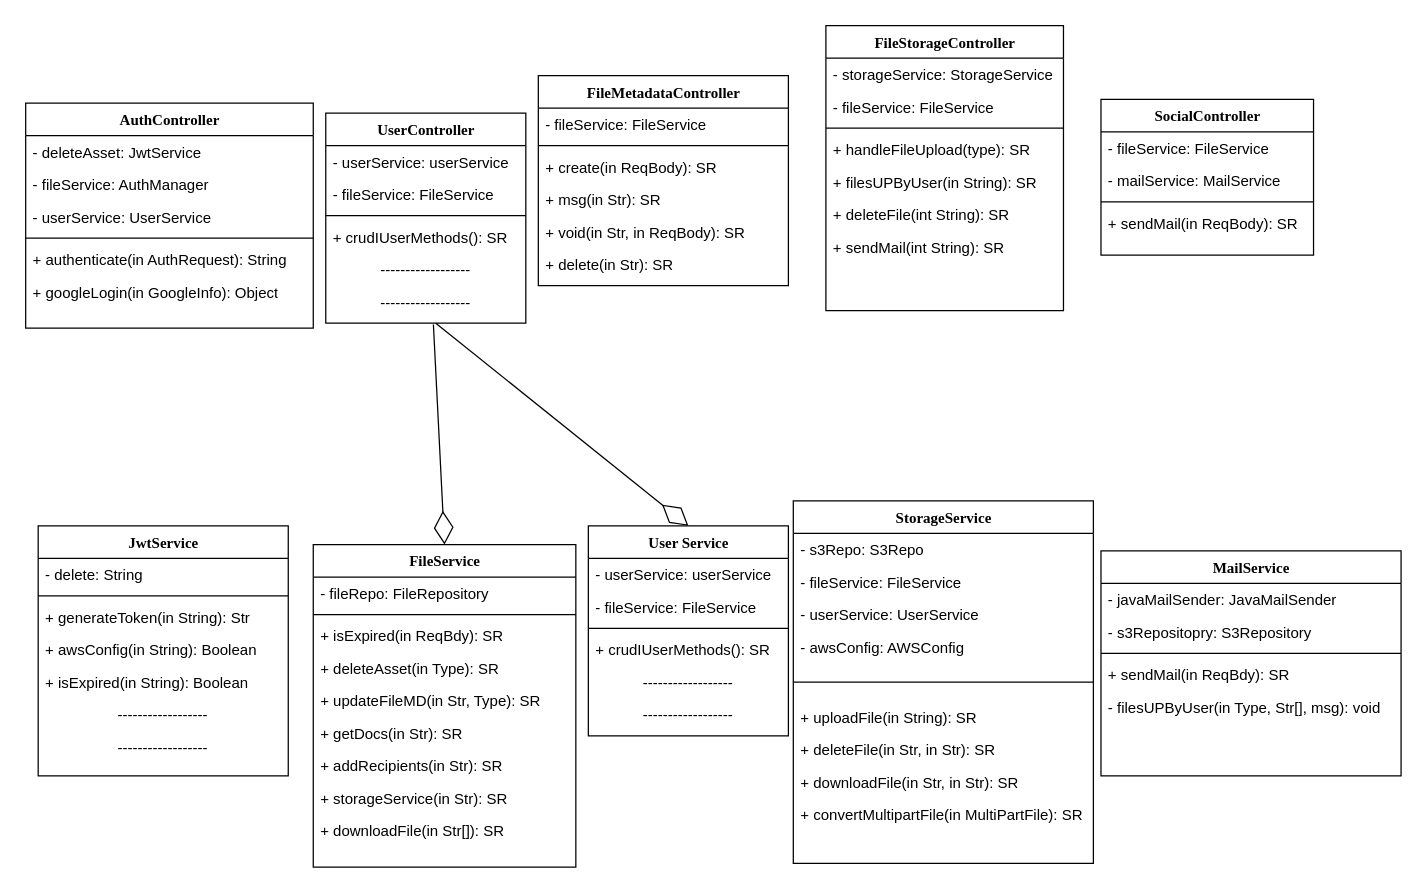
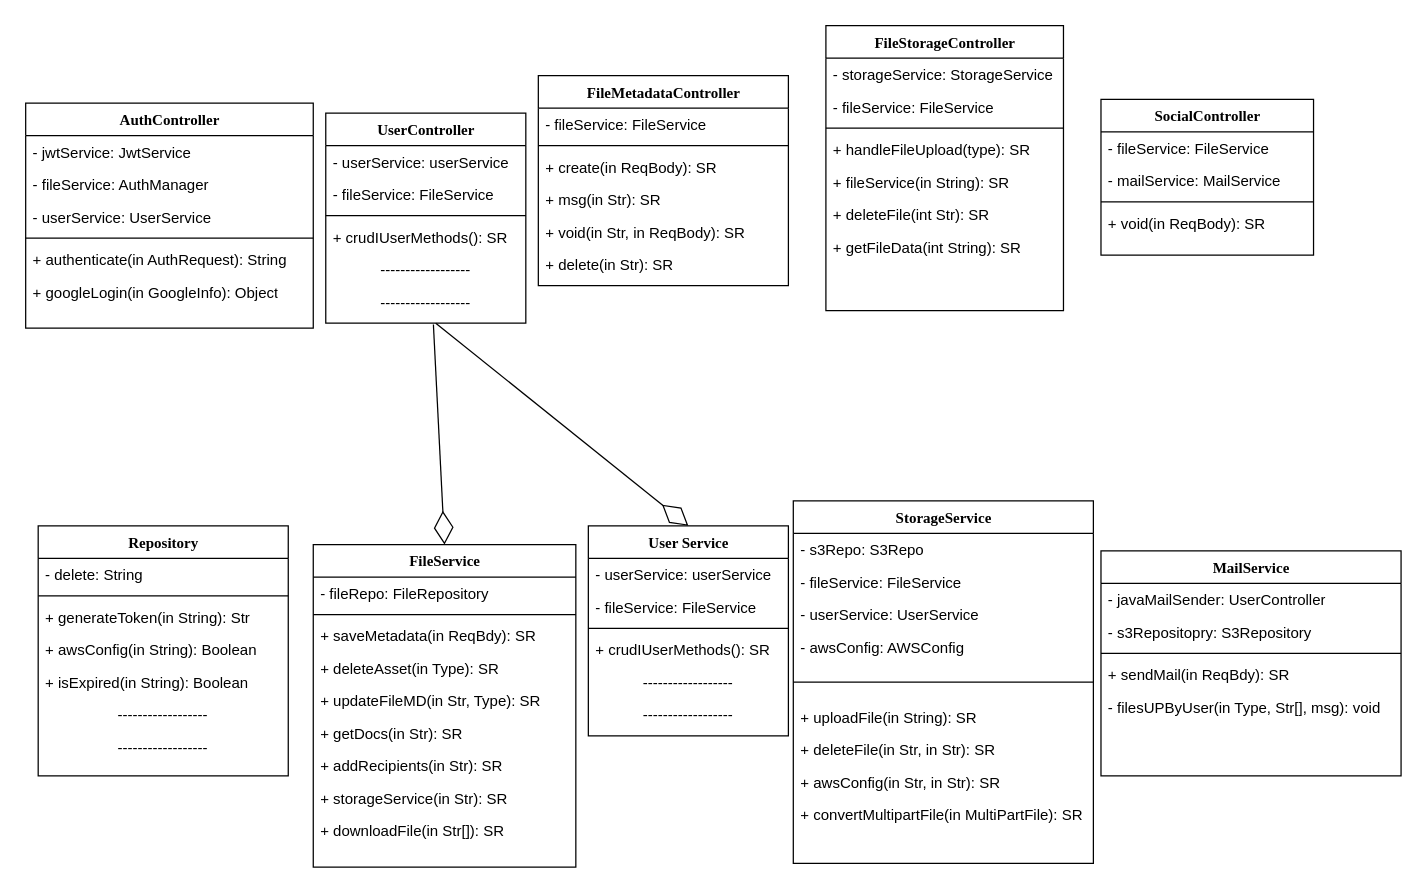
(128, 153) -> (124, 153)
(944, 183) -> (933, 183)
(933, 216) -> (923, 216)
(1204, 225) -> (1189, 225)
(927, 248) -> (939, 248)
(164, 543) -> (164, 543)
(1229, 601) -> (1229, 601)
(416, 637) -> (433, 637)
(920, 783) -> (911, 783)
